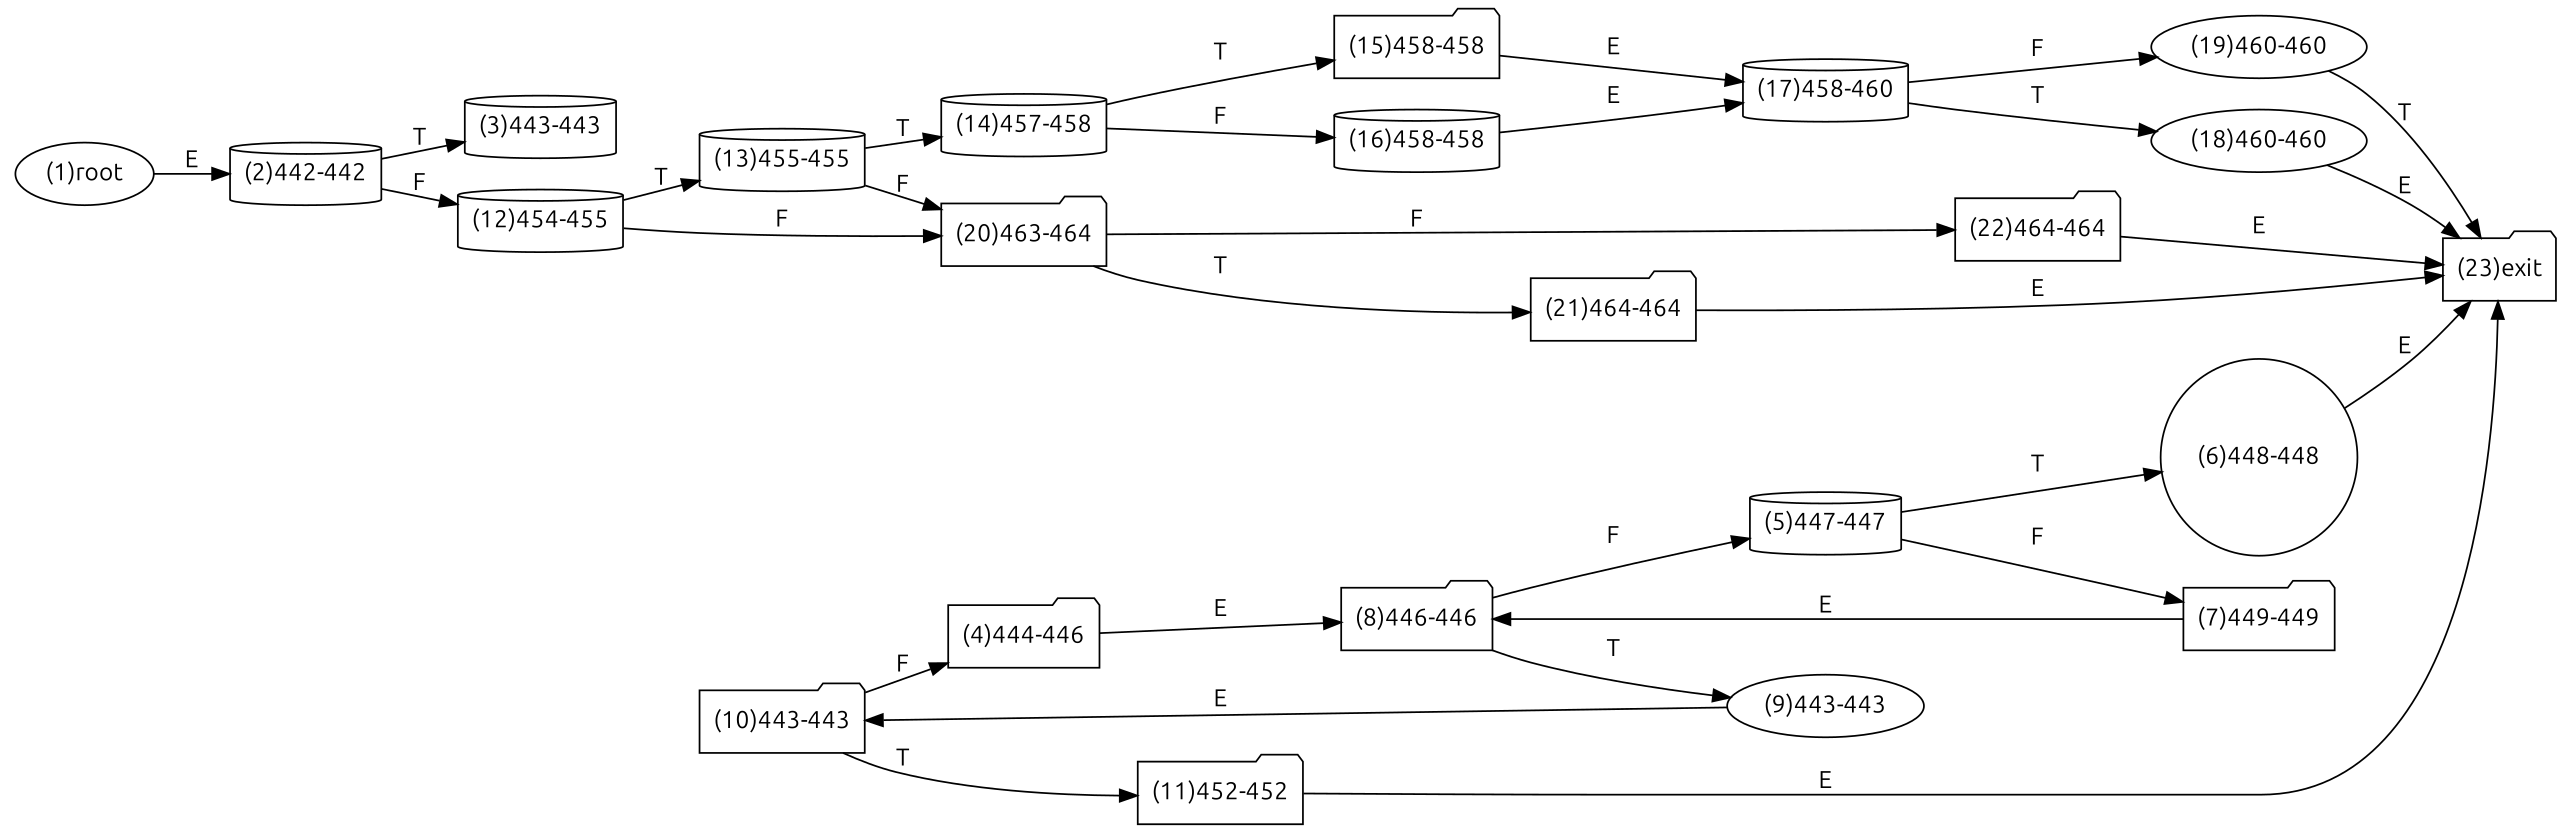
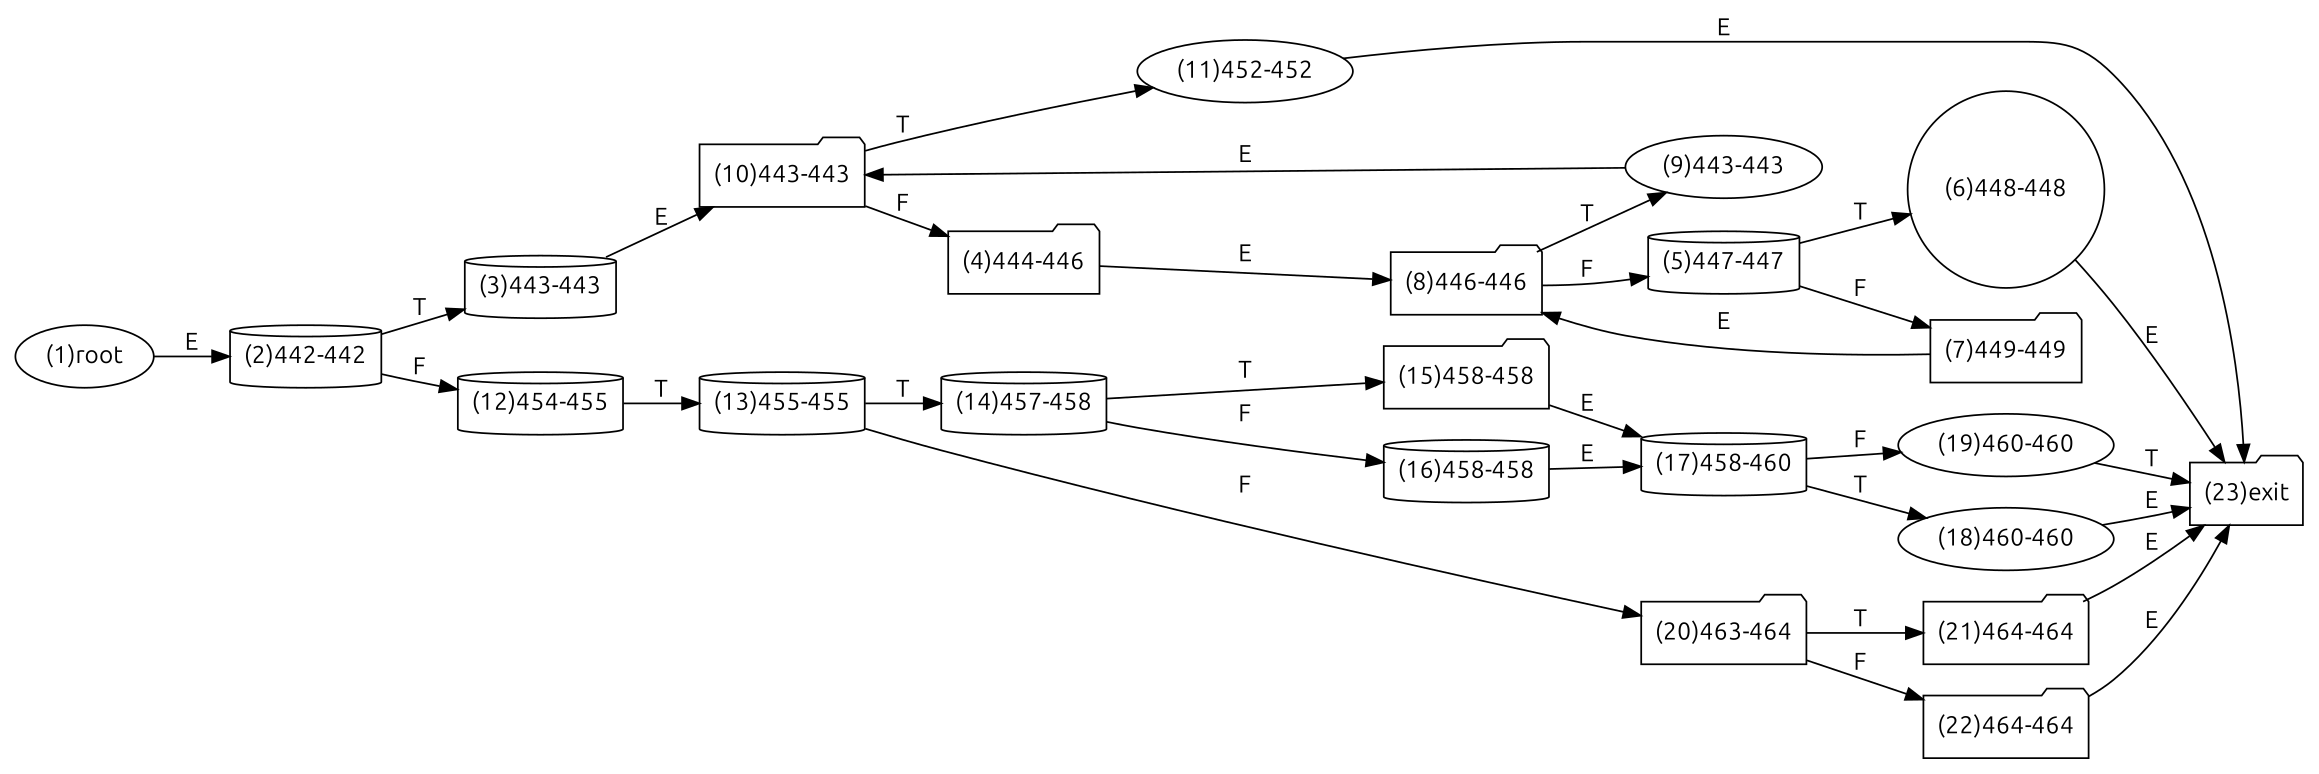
(774, 235) -> none
none -> (651, 236)
(1220, 793) -> (1245, 71)
